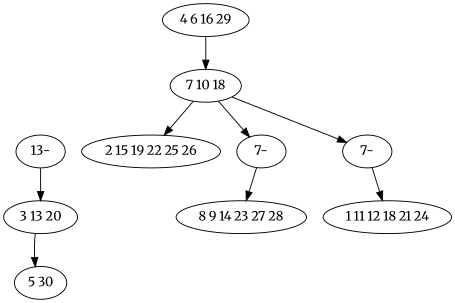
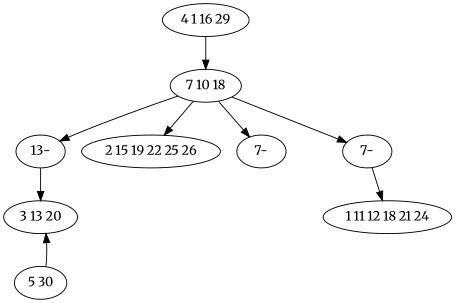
(206, 20) -> (206, 20)
none -> (123, 116)
(241, 217) -> none
(35, 245) -> (47, 255)
